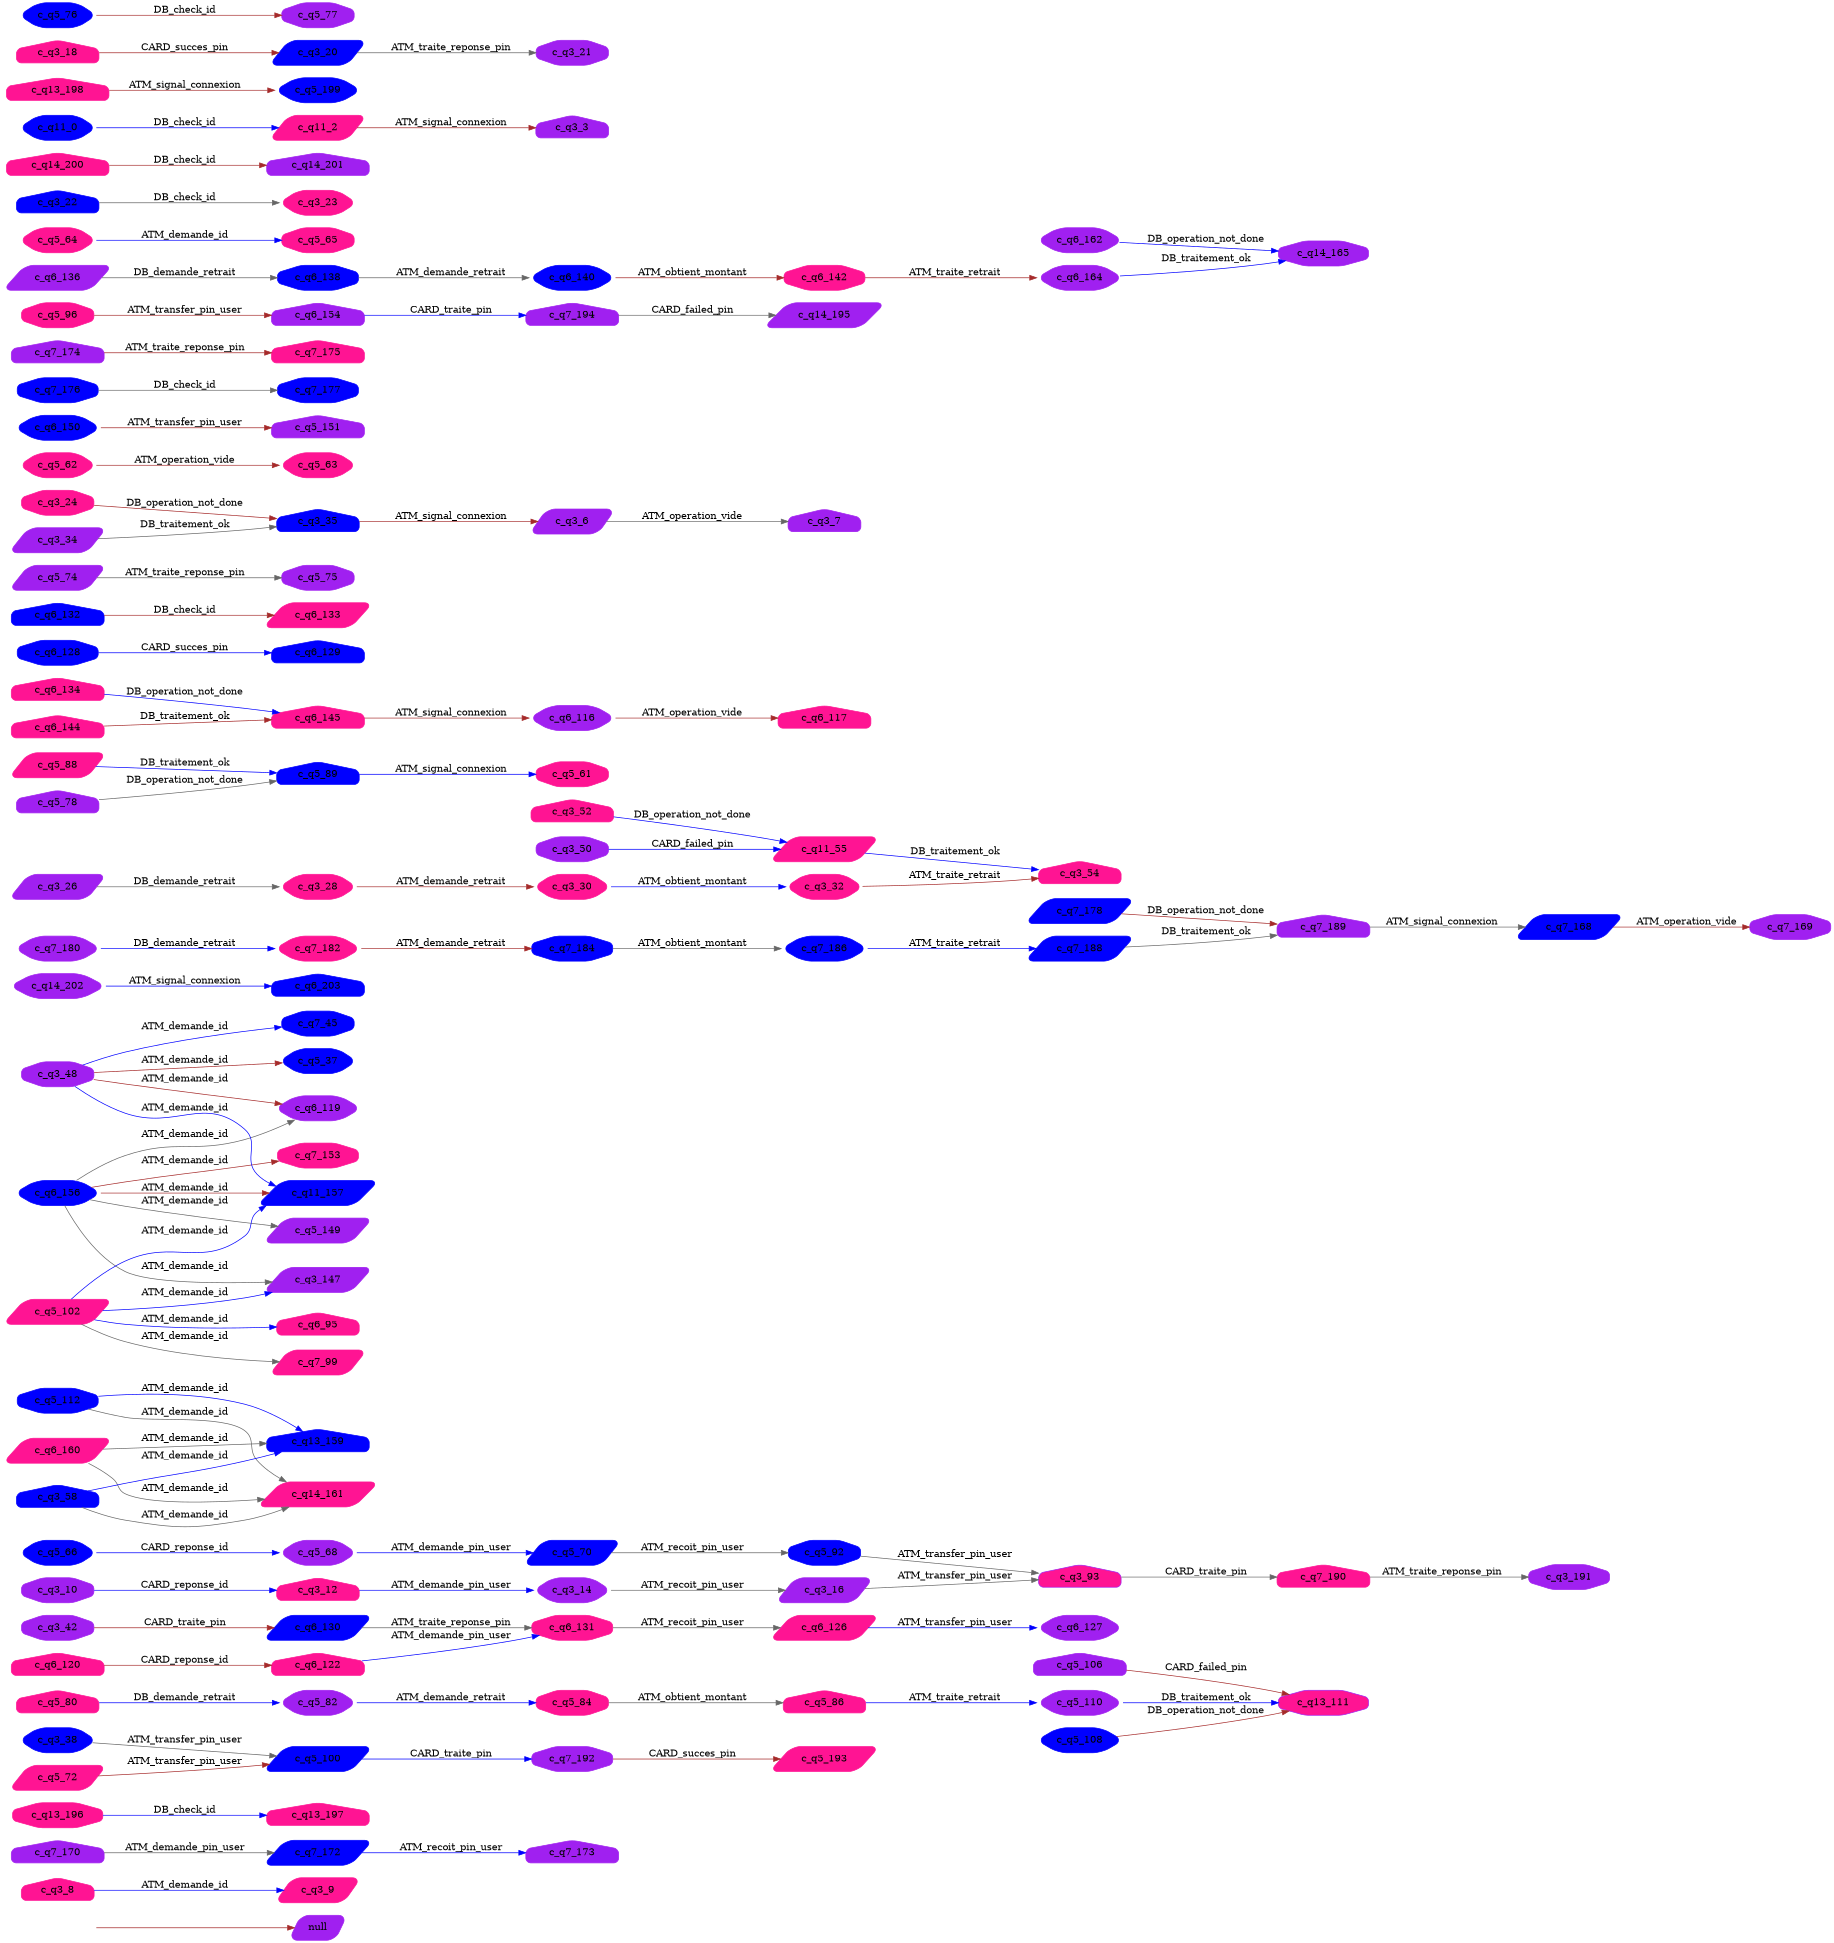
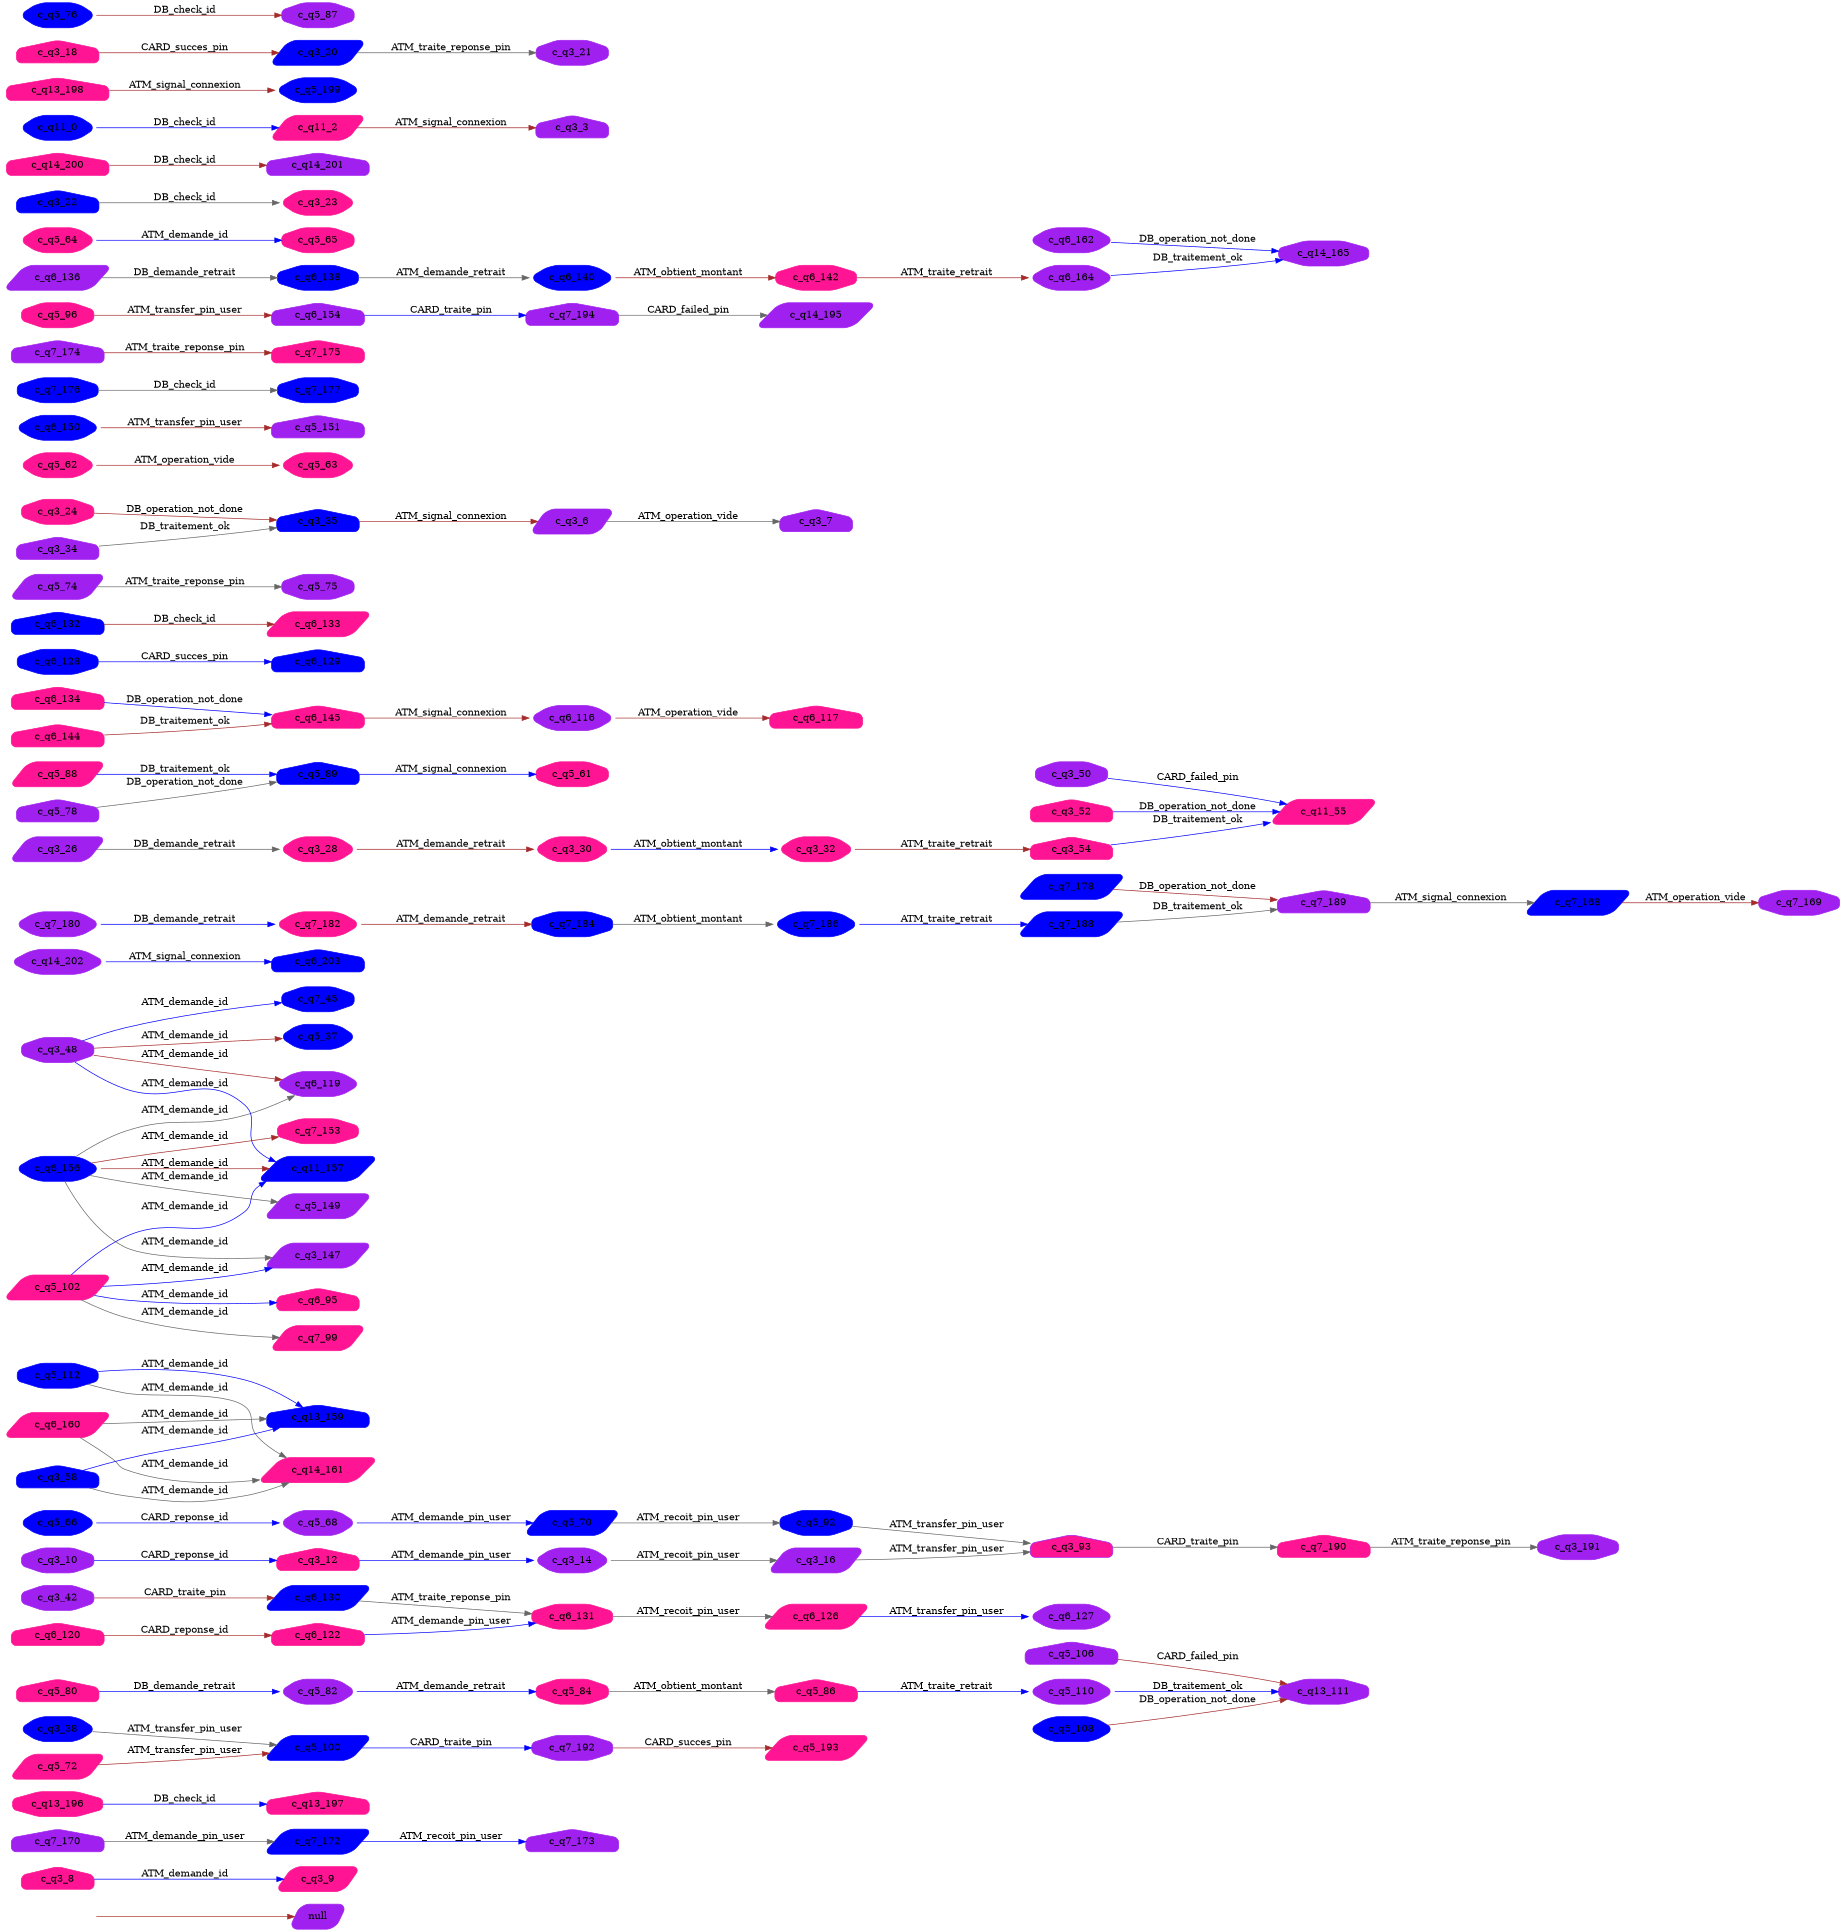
(318, 15) -> (318, 15)
(58, 540) -> (58, 549)
(948, 861) -> (1187, 835)
(1323, 1703) -> (1324, 1692)
